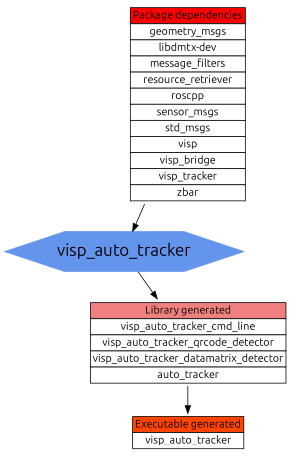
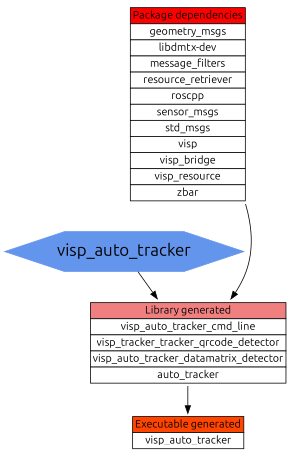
(188, 176) -> (188, 176)
(140, 214) -> (251, 250)
(188, 343) -> (188, 343)
